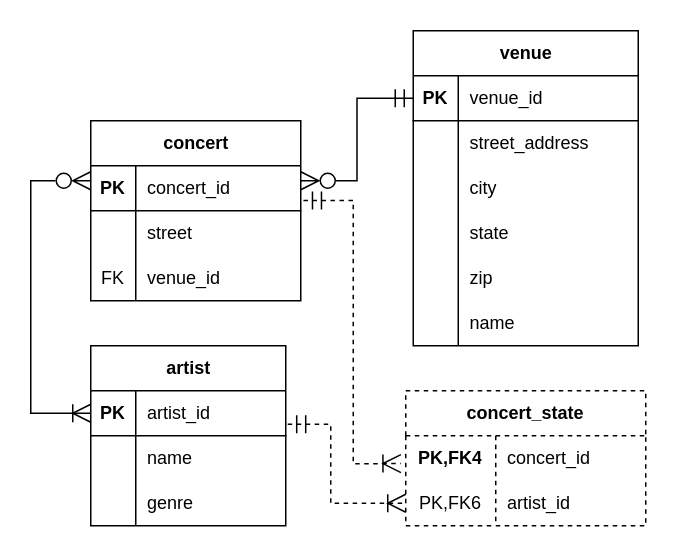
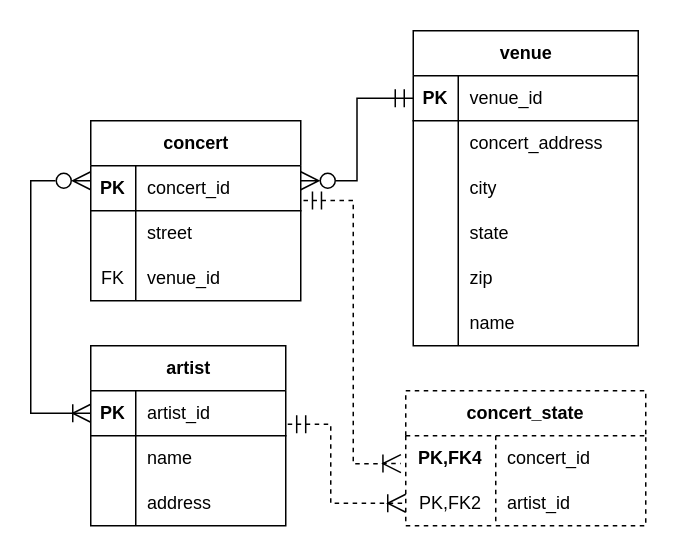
(541, 143) -> (546, 143)
(173, 503) -> (183, 503)
(451, 503) -> (451, 503)
